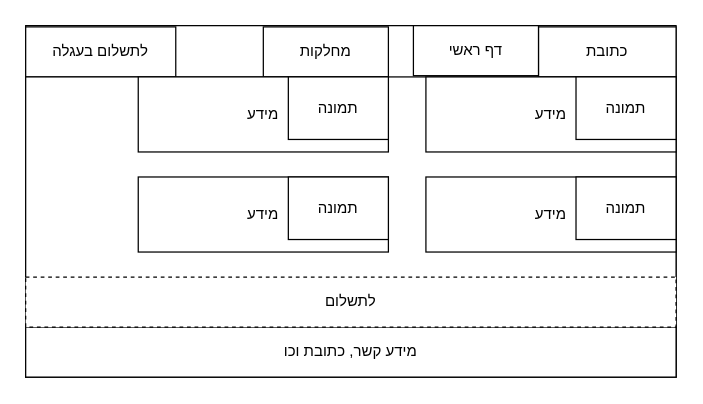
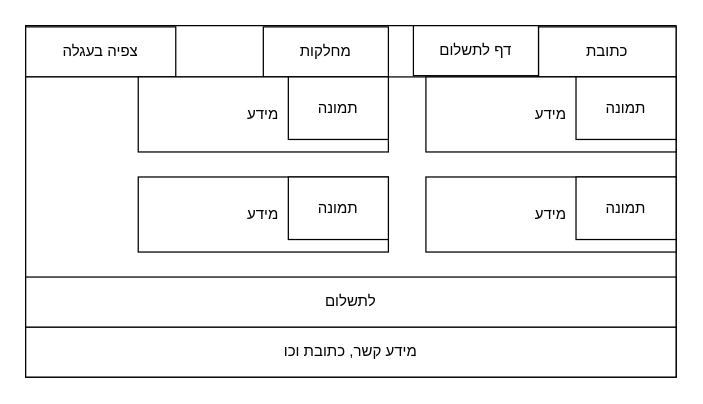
(476, 51) -> (476, 51)
(101, 52) -> (101, 52)
(351, 302) -> (351, 302)
